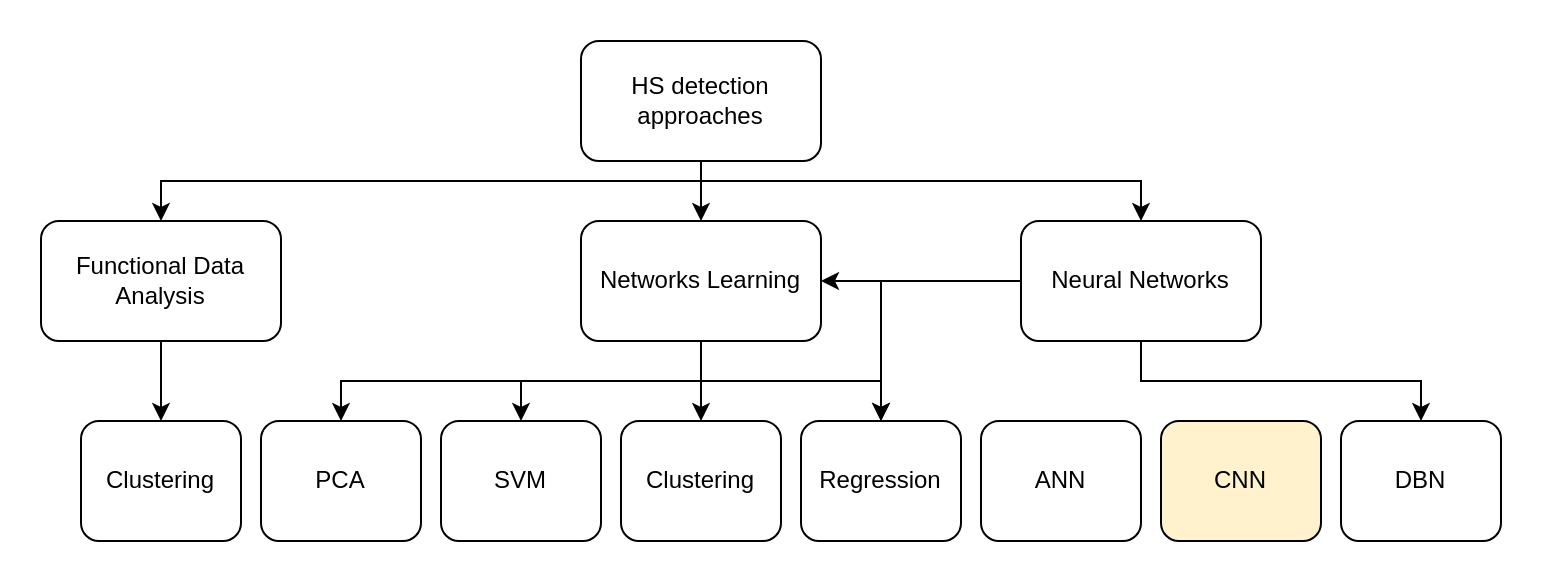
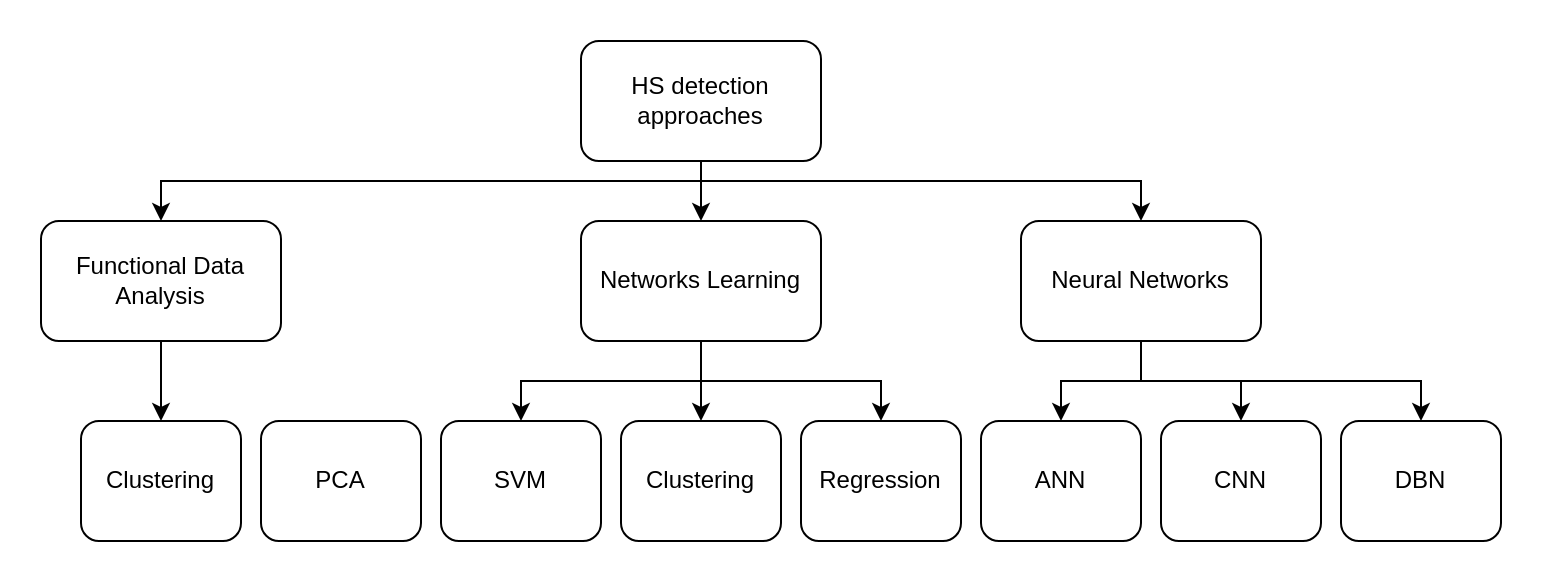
(856, 281) -> (1086, 381)
(881, 331) -> (1241, 396)
(416, 381) -> none
(1241, 481) -> (1241, 481)
